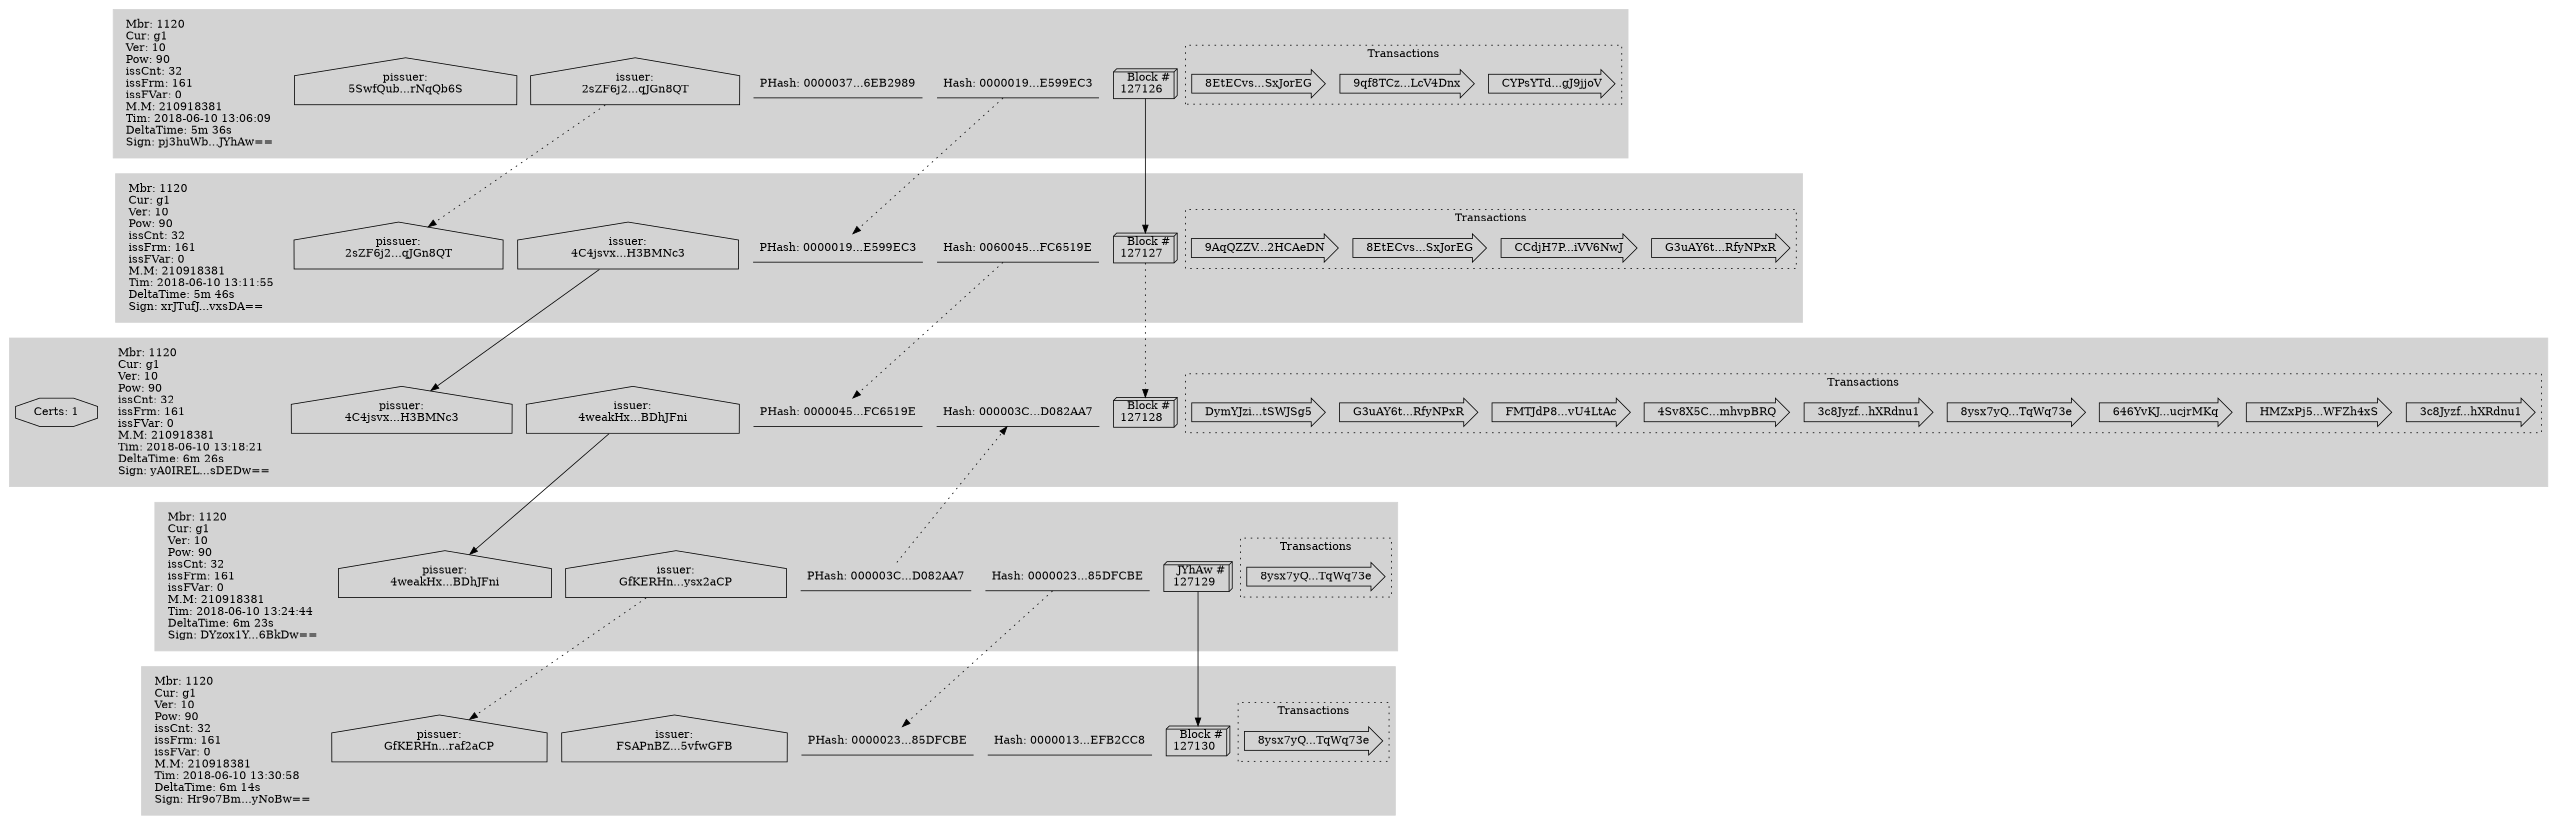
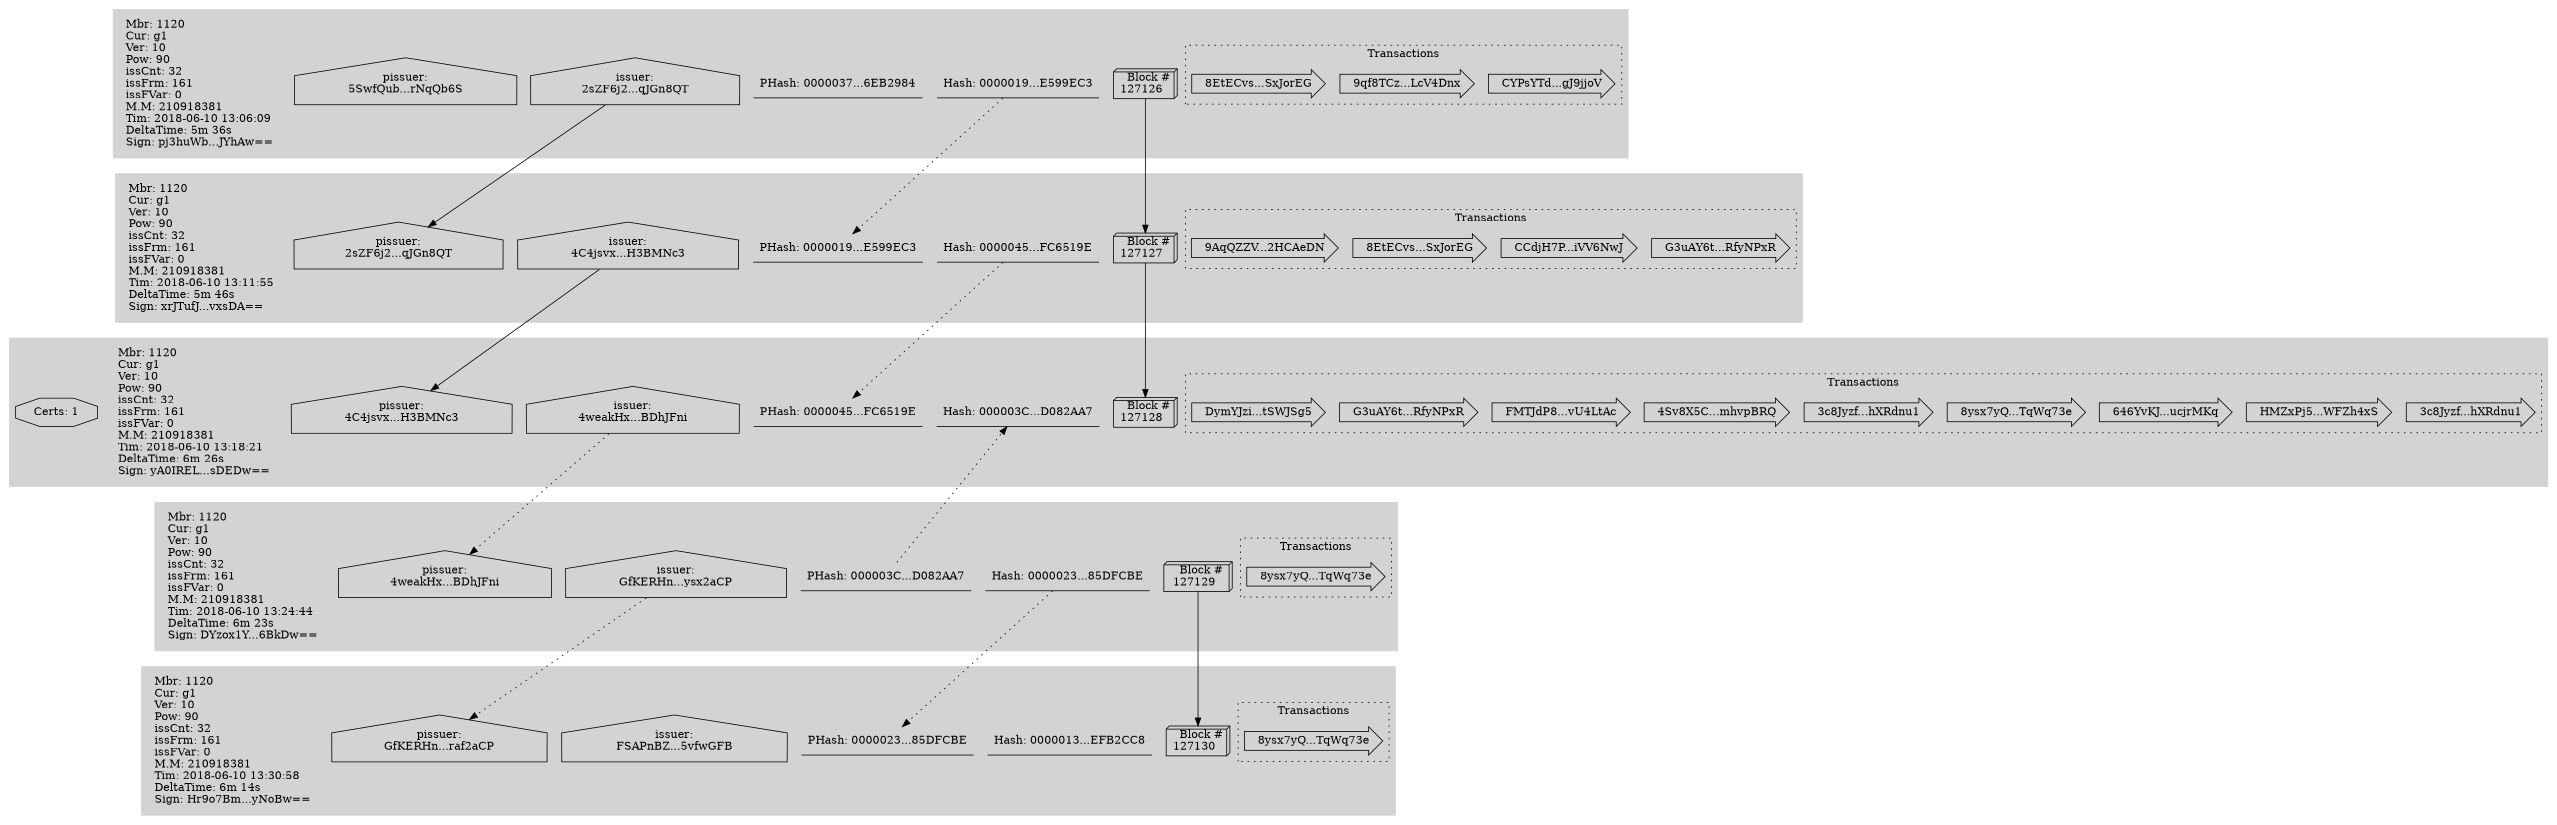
(838, 84) -> (838, 84)
(520, 164) -> (520, 164)
(1018, 248) -> (1018, 248)
(1145, 329) -> (1145, 329)
(542, 491) -> (542, 491)
(1198, 577) -> (1198, 577)
